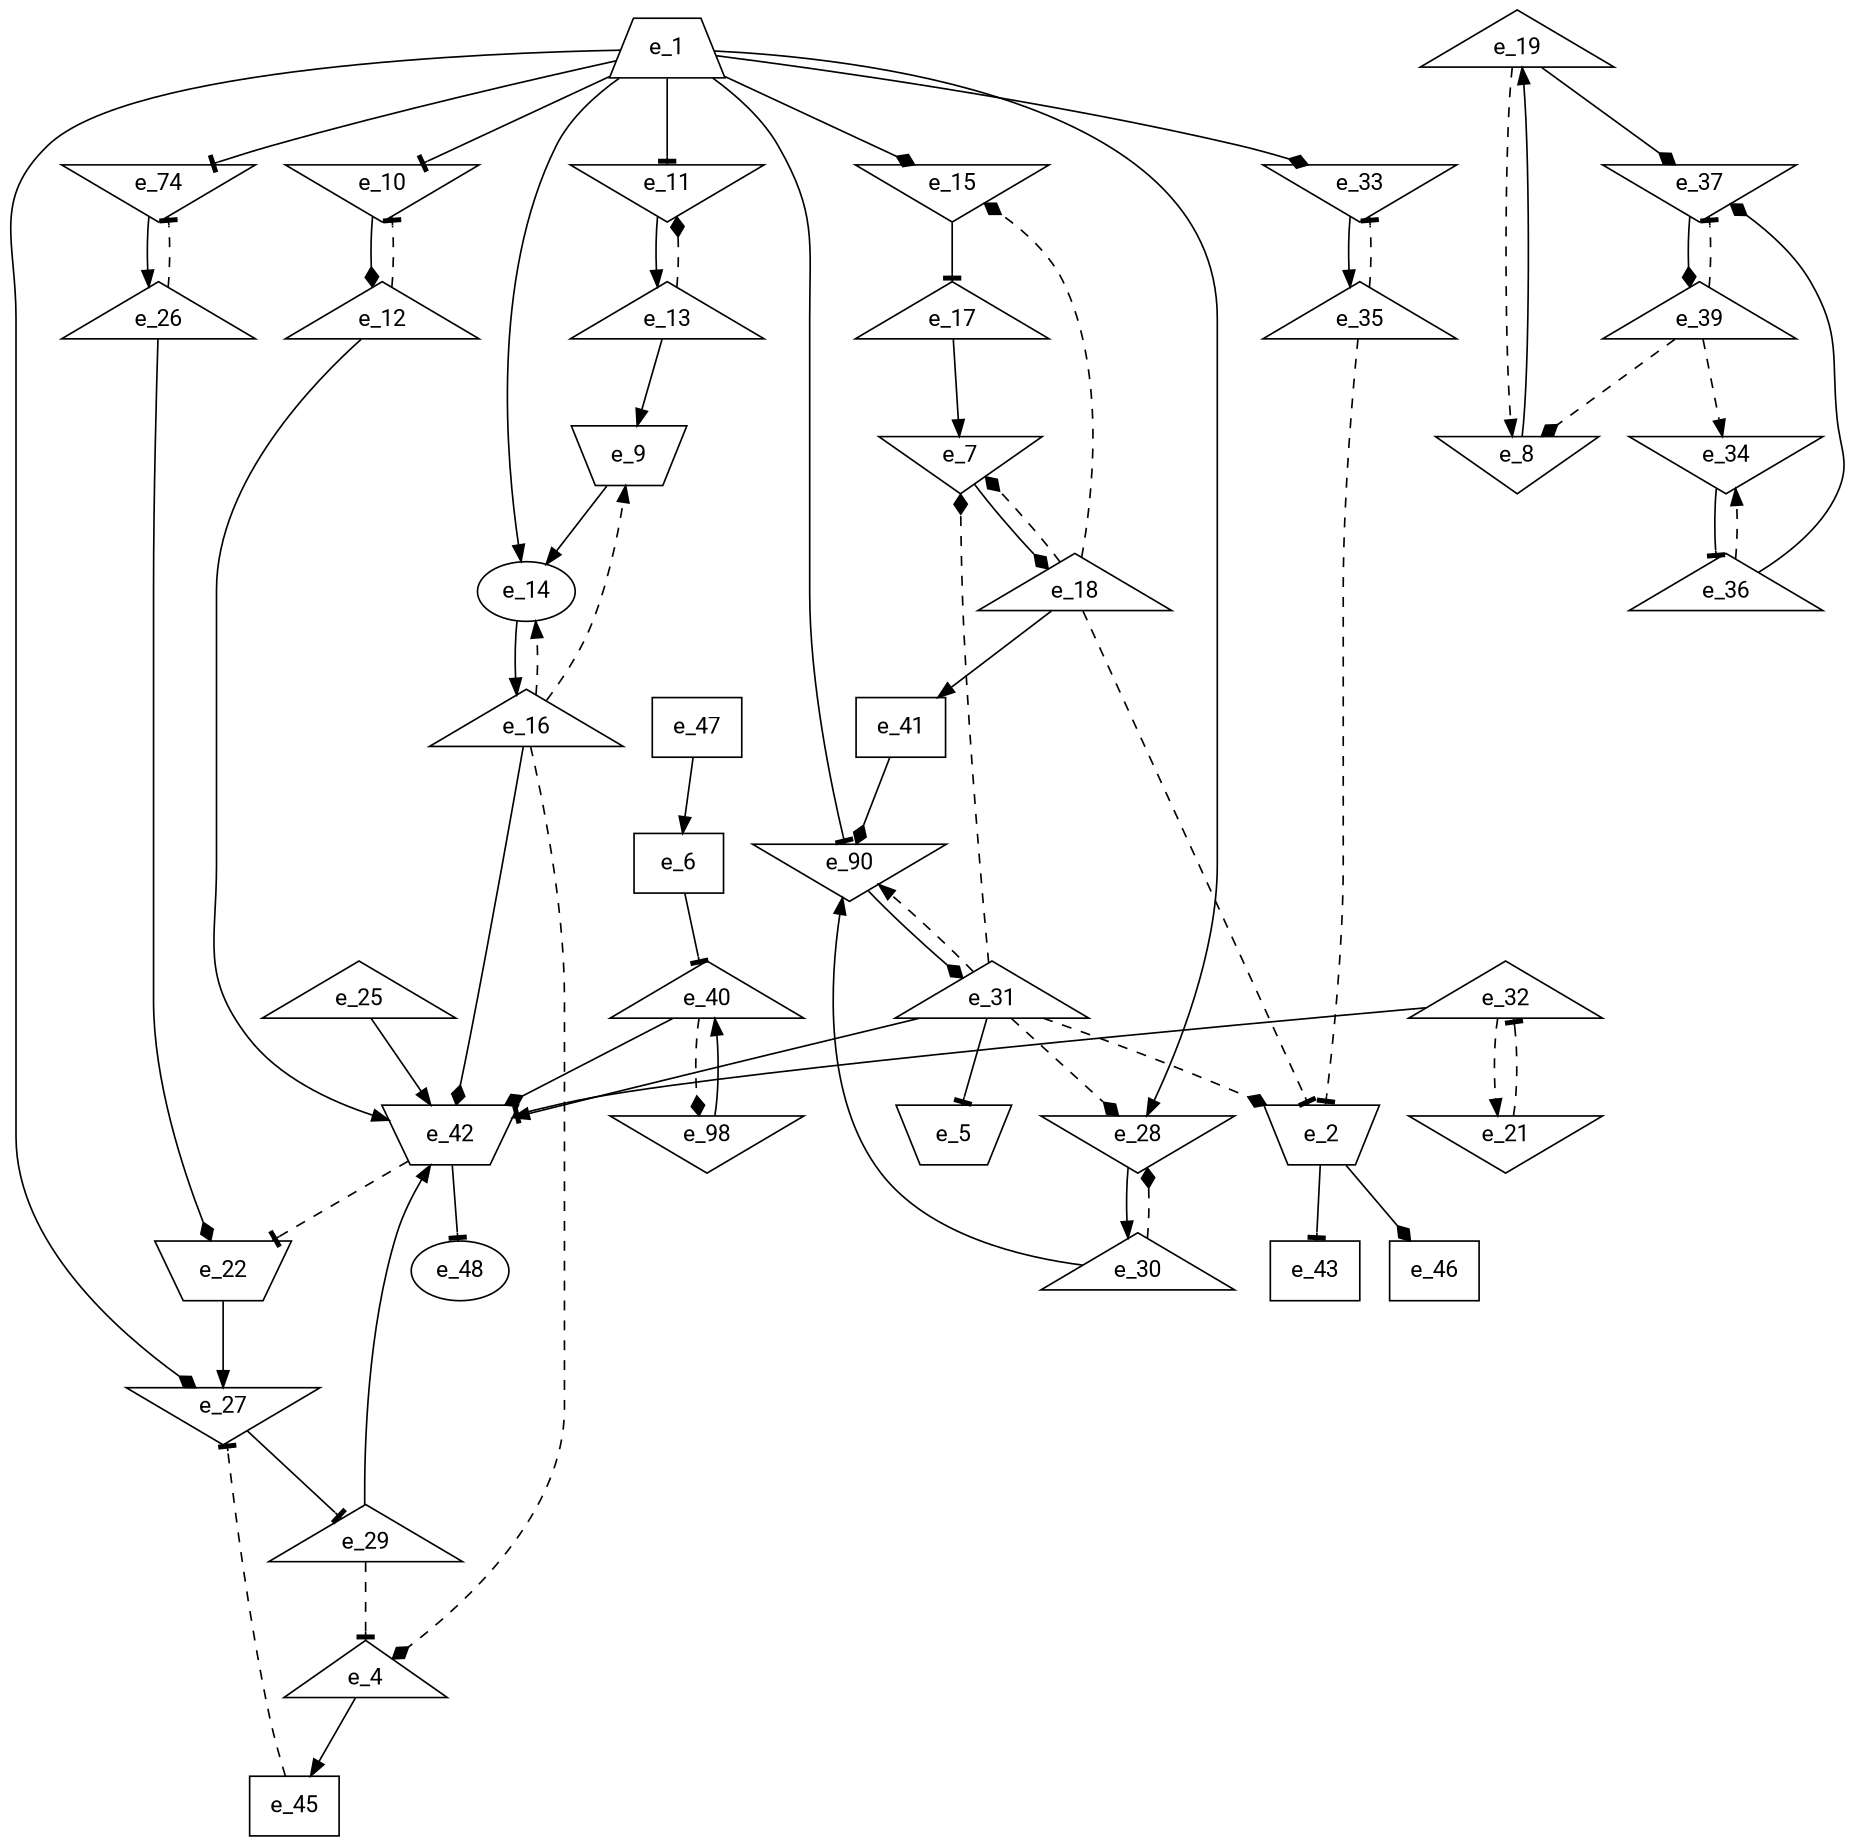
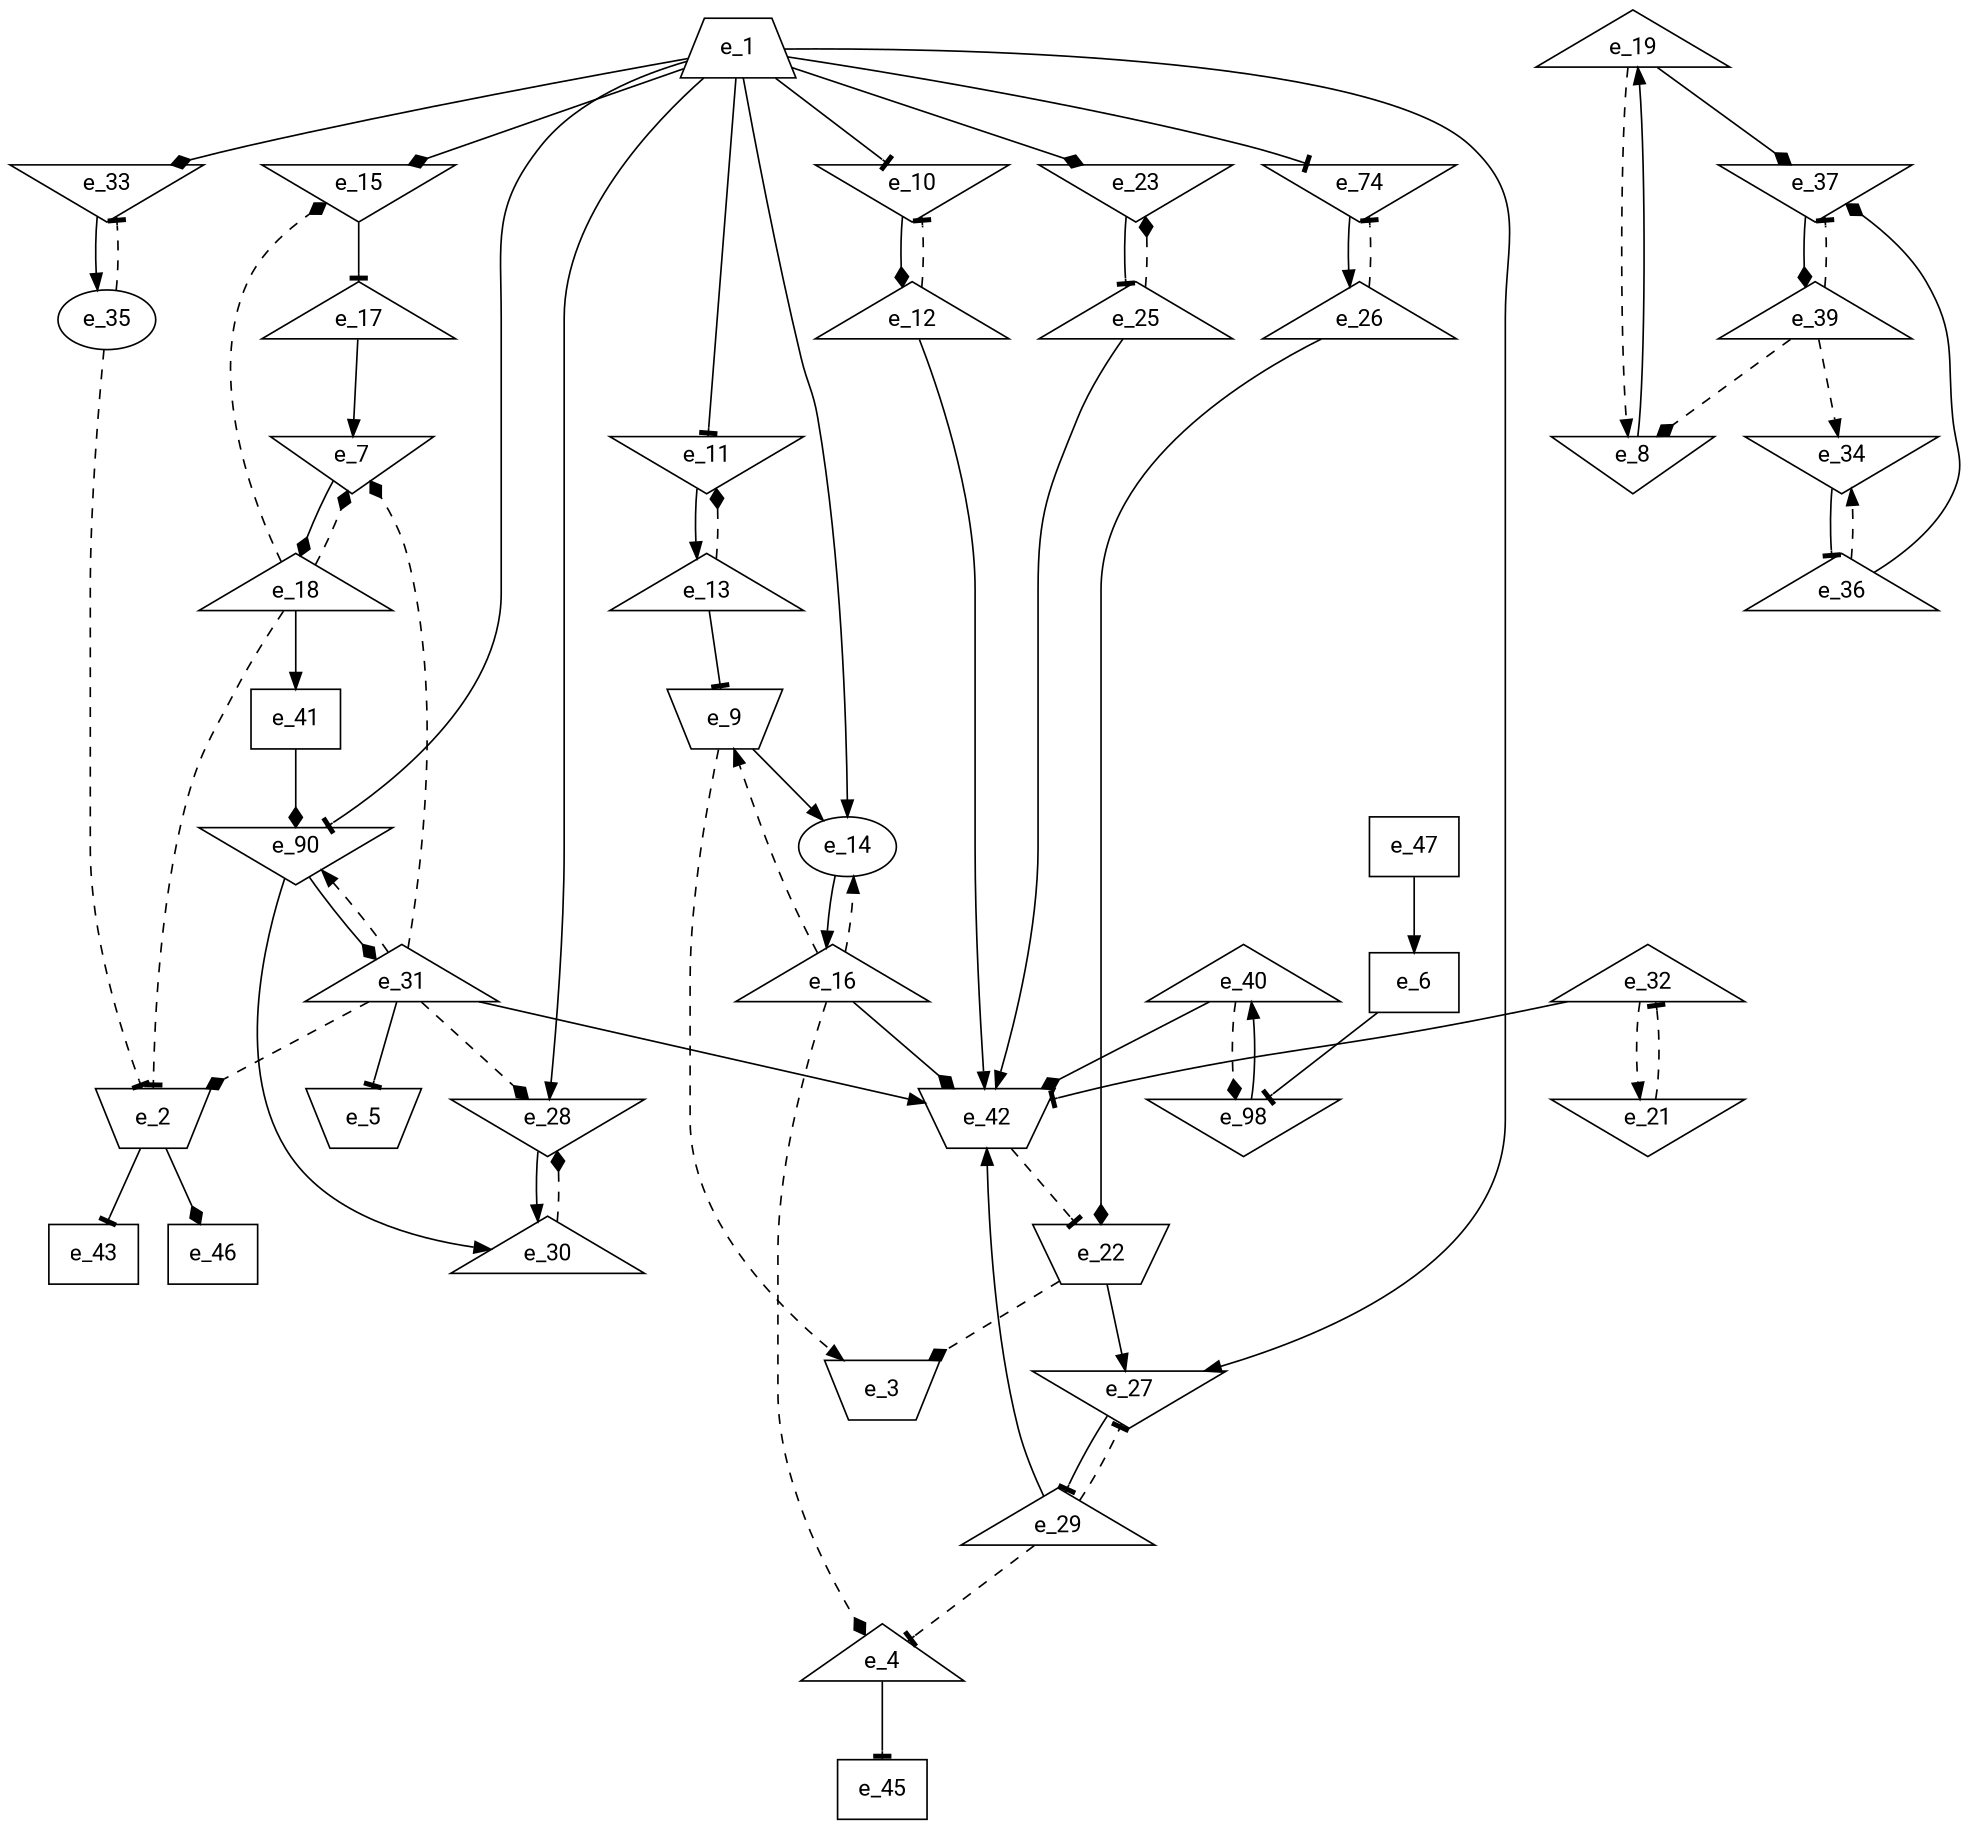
none -> (1136, 184)
(1360, 320) -> (107, 320)
(652, 374) -> (714, 646)
(16, 492) -> (1505, 478)
(692, 925) -> (1320, 1057)
(870, 1155) -> (273, 1122)
(460, 1271) -> none
none -> (882, 1390)
(251, 1615) -> (1100, 1467)
(337, 1730) -> (882, 1716)
